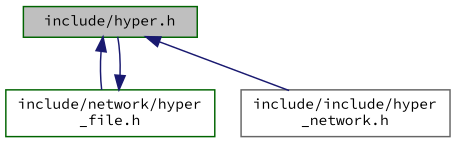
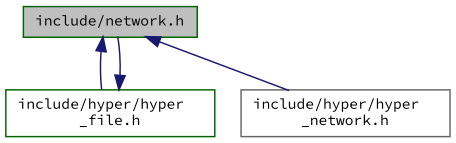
(110, 22) -> (110, 22)
(110, 113) -> (110, 113)
(346, 113) -> (346, 113)
